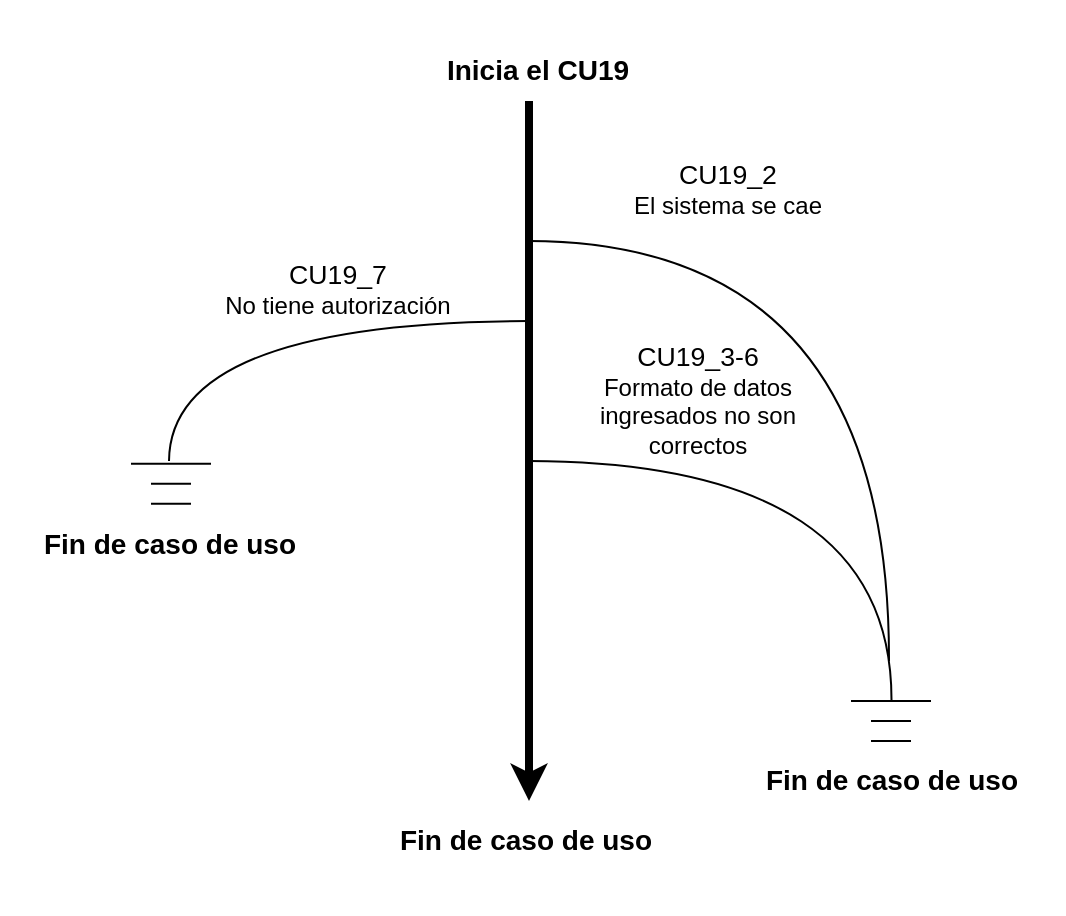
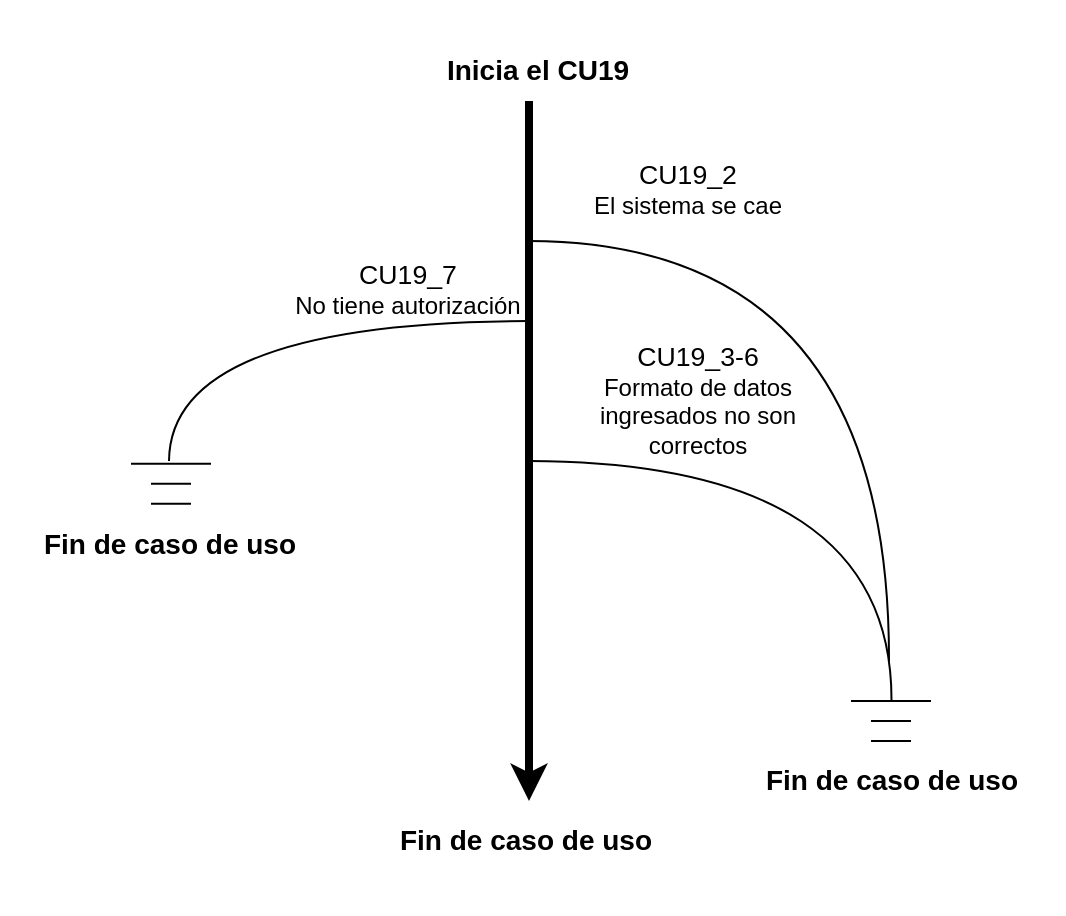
(729, 191) -> (689, 191)
(339, 291) -> (409, 291)
